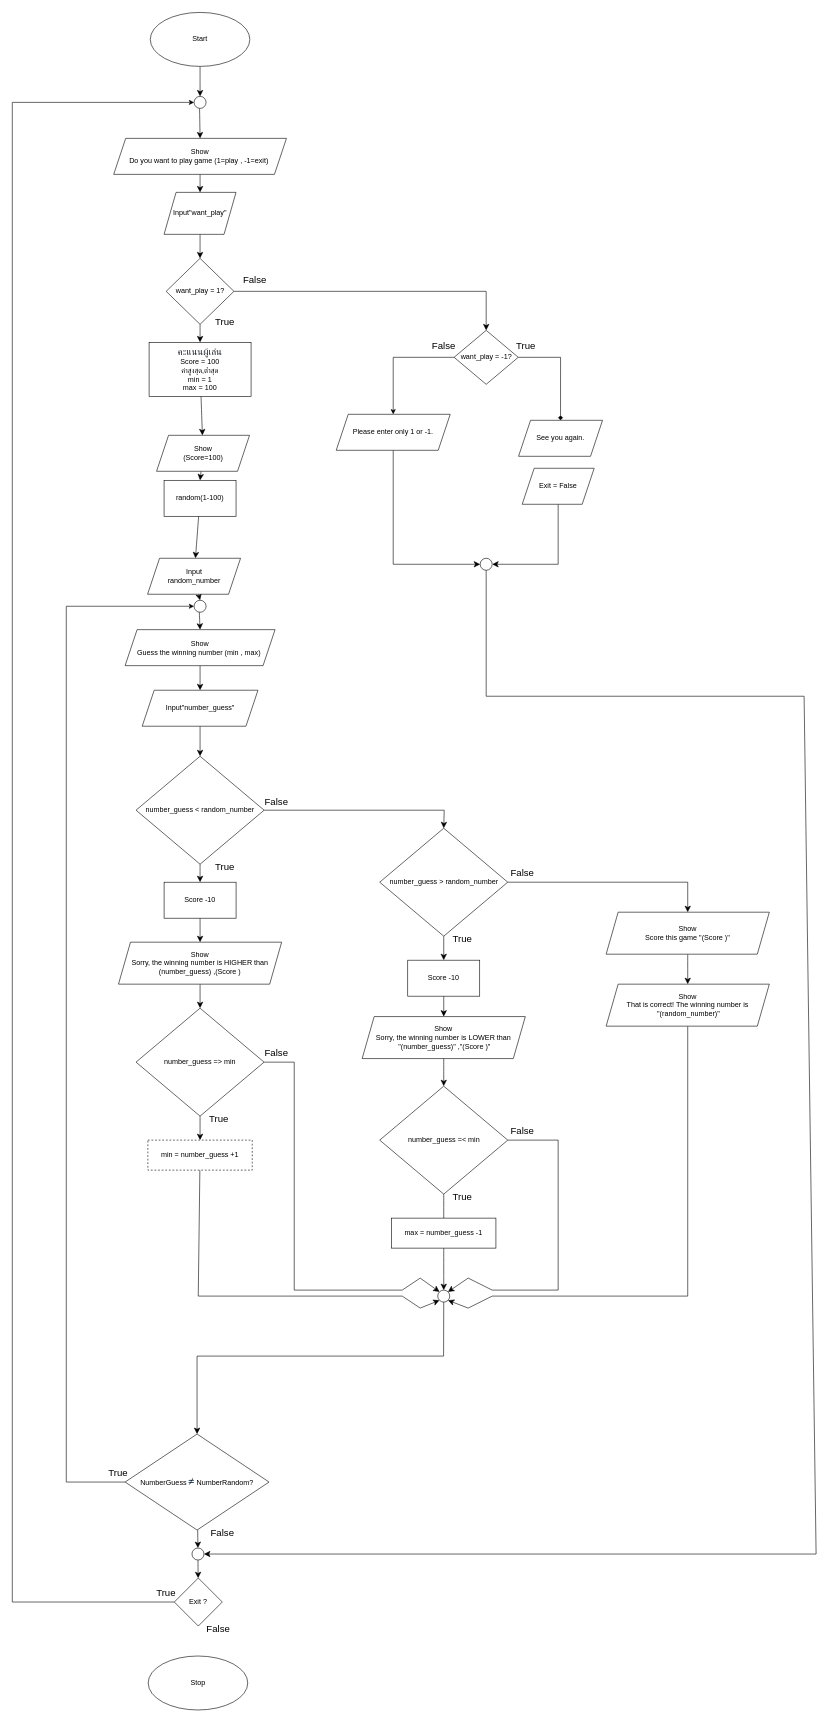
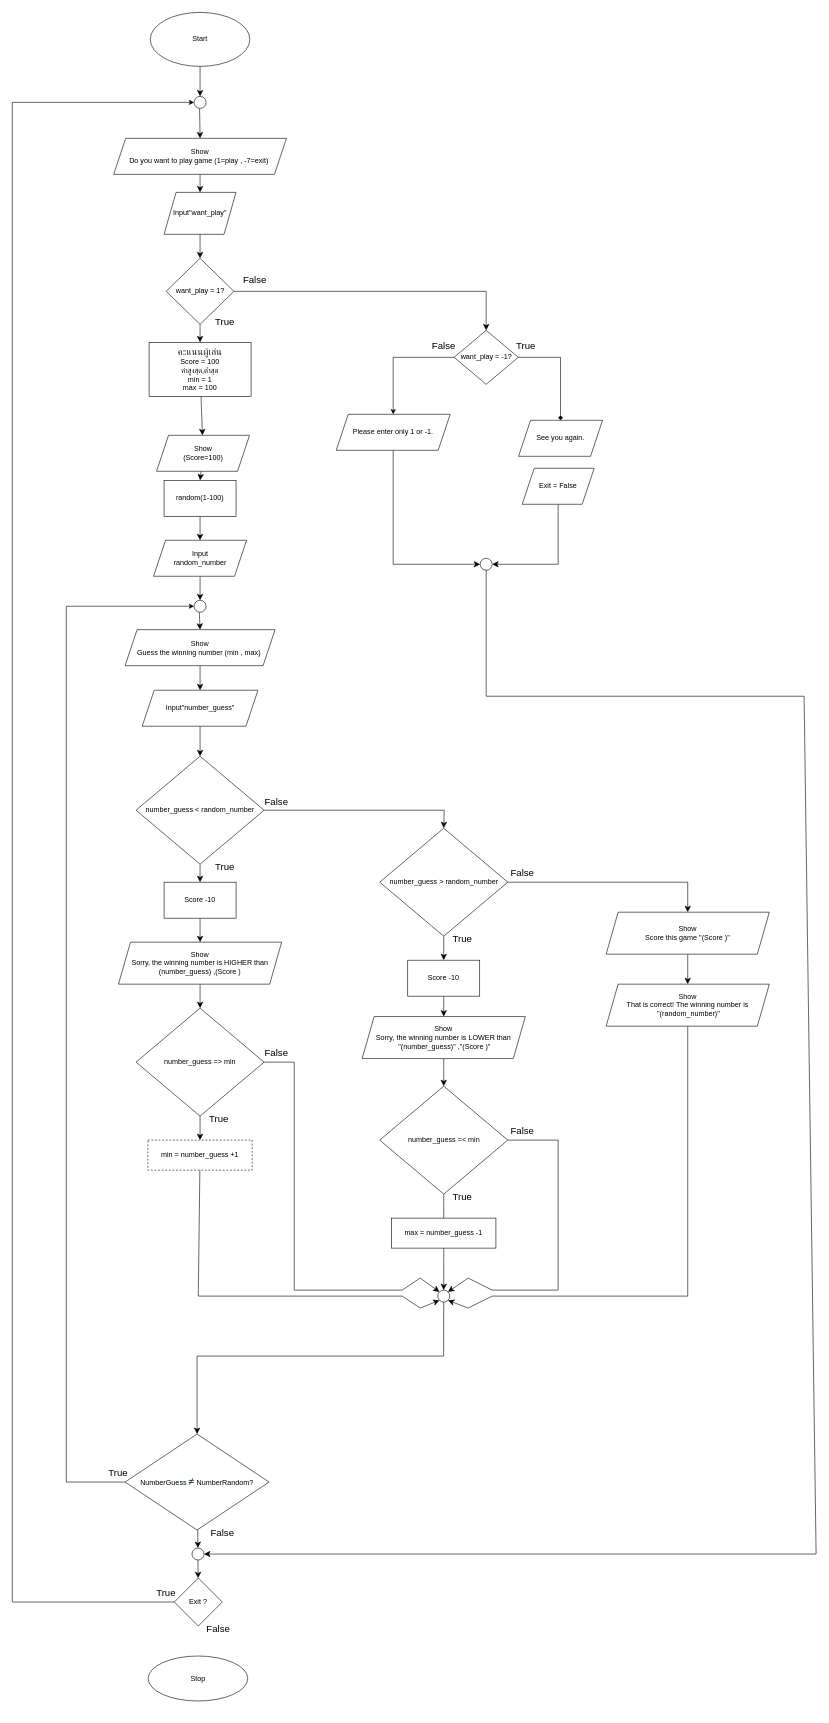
(200, 156) -> (200, 156)
(194, 576) -> (200, 558)
(198, 1683) -> (198, 1679)
